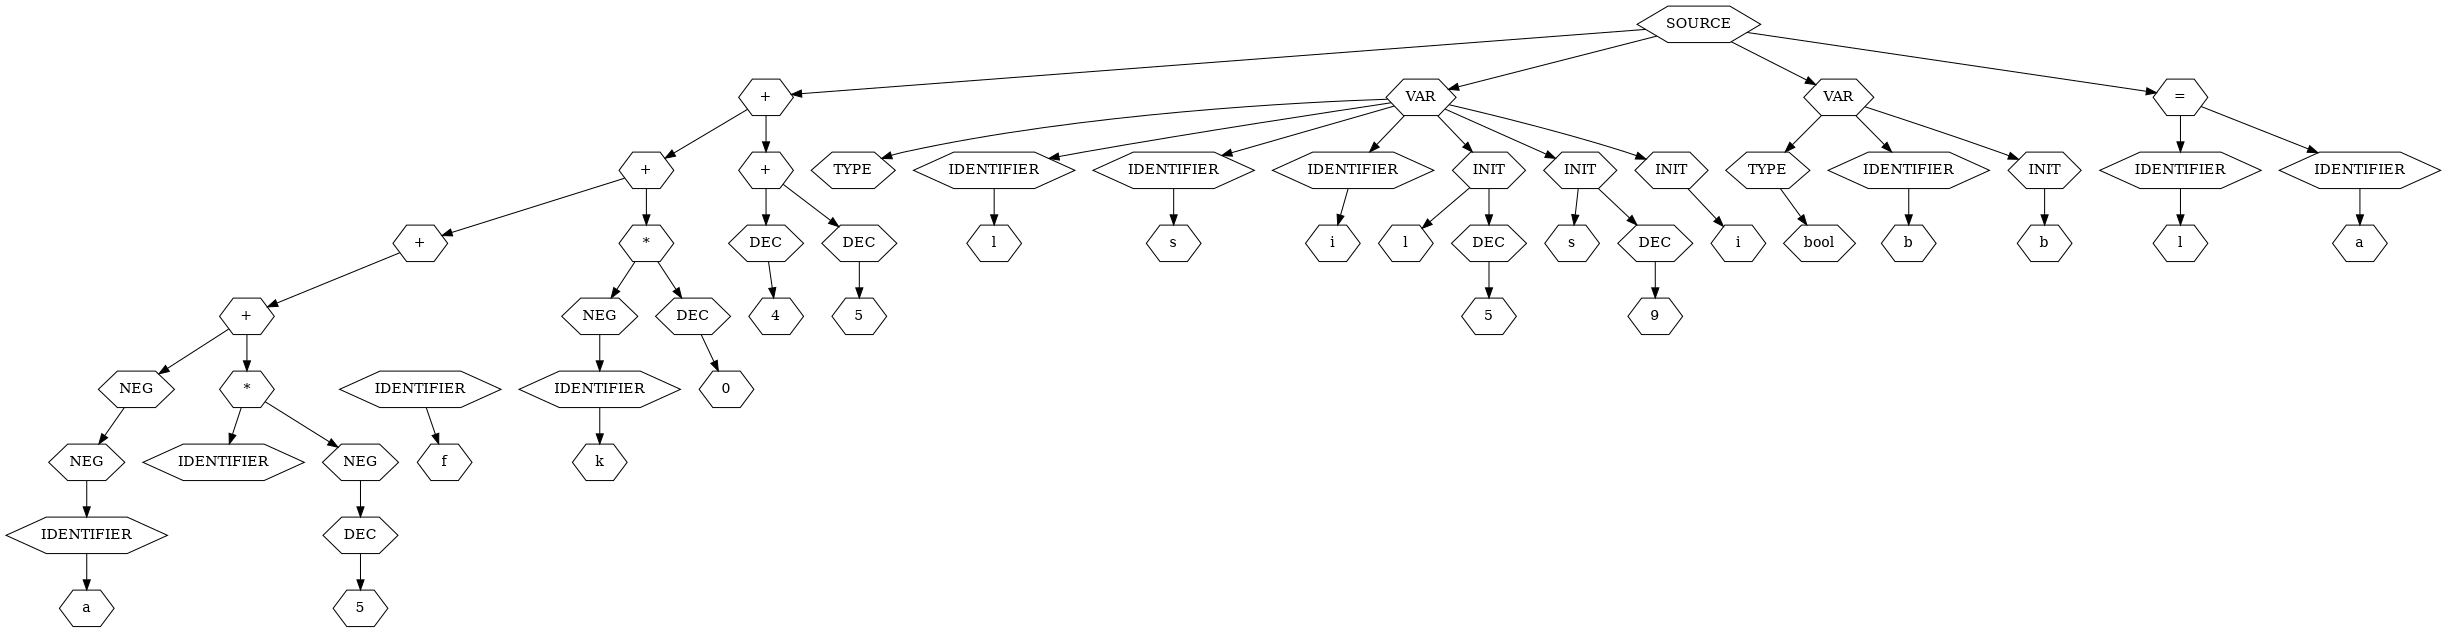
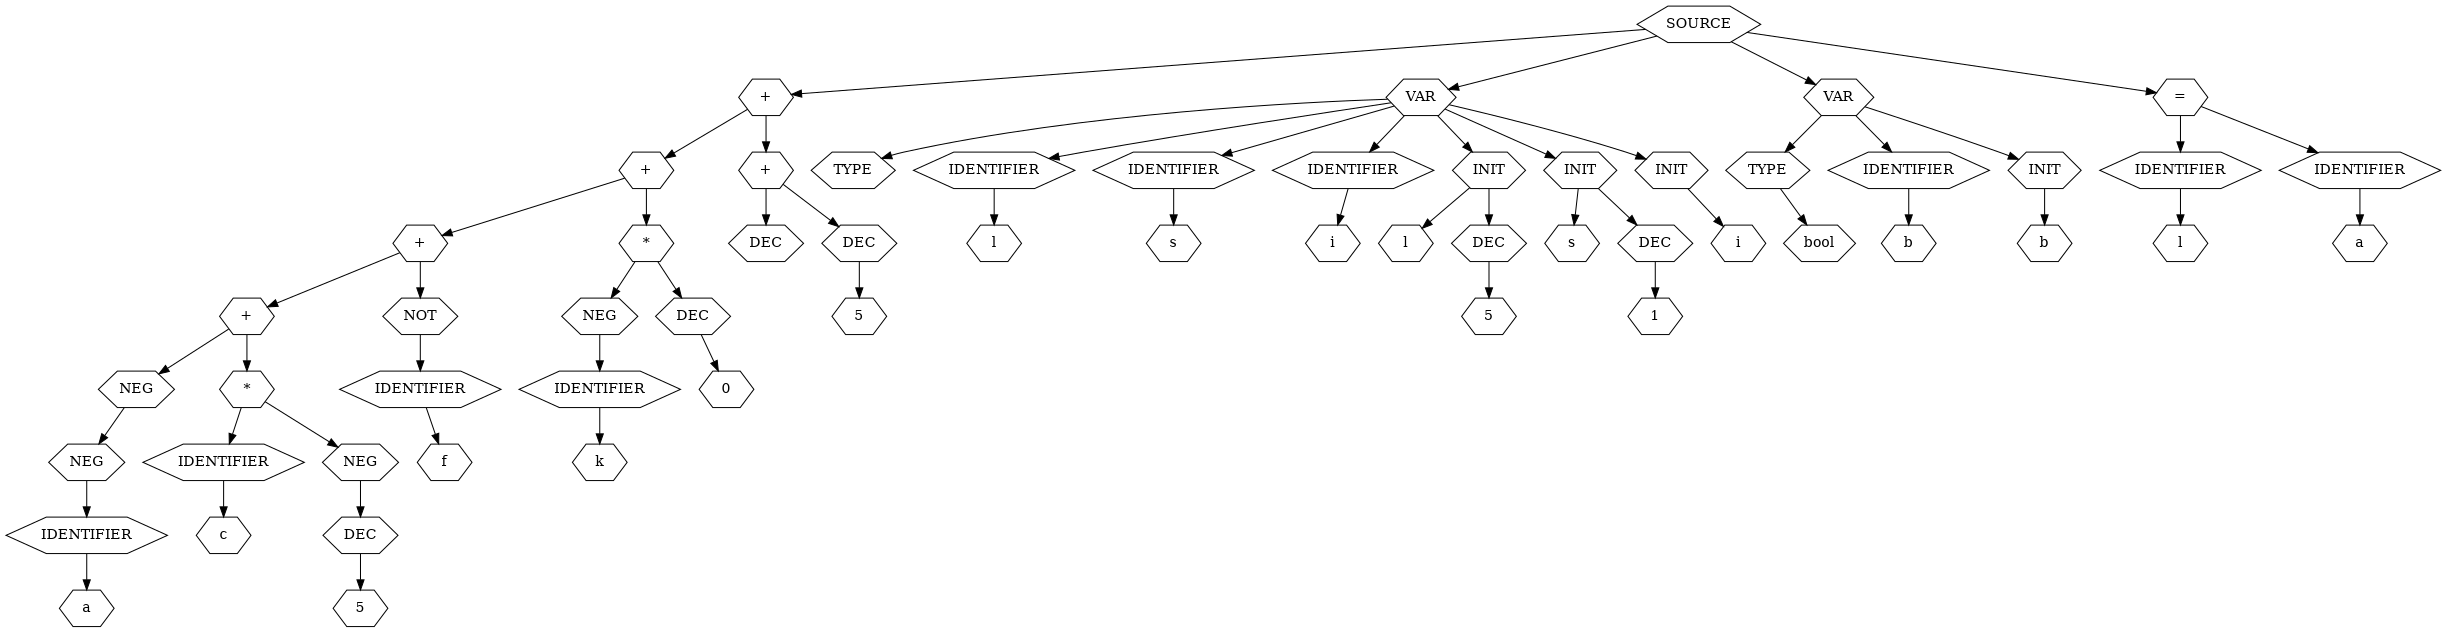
none -> (420, 316)
(776, 316) -> none
(1655, 316) -> (1655, 316)
none -> (224, 535)
